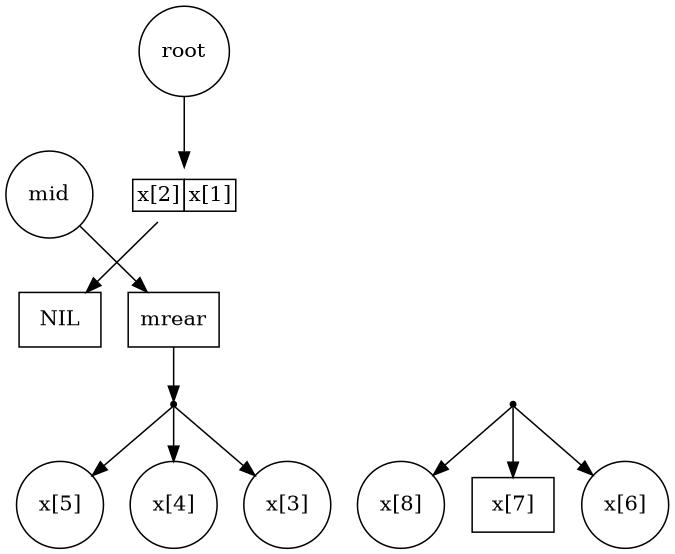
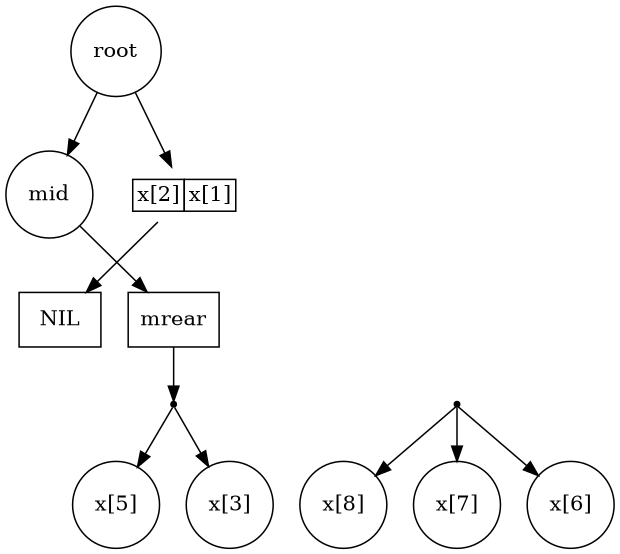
none -> (86, 117)
(174, 505) -> none
(513, 505) -> (457, 505)
